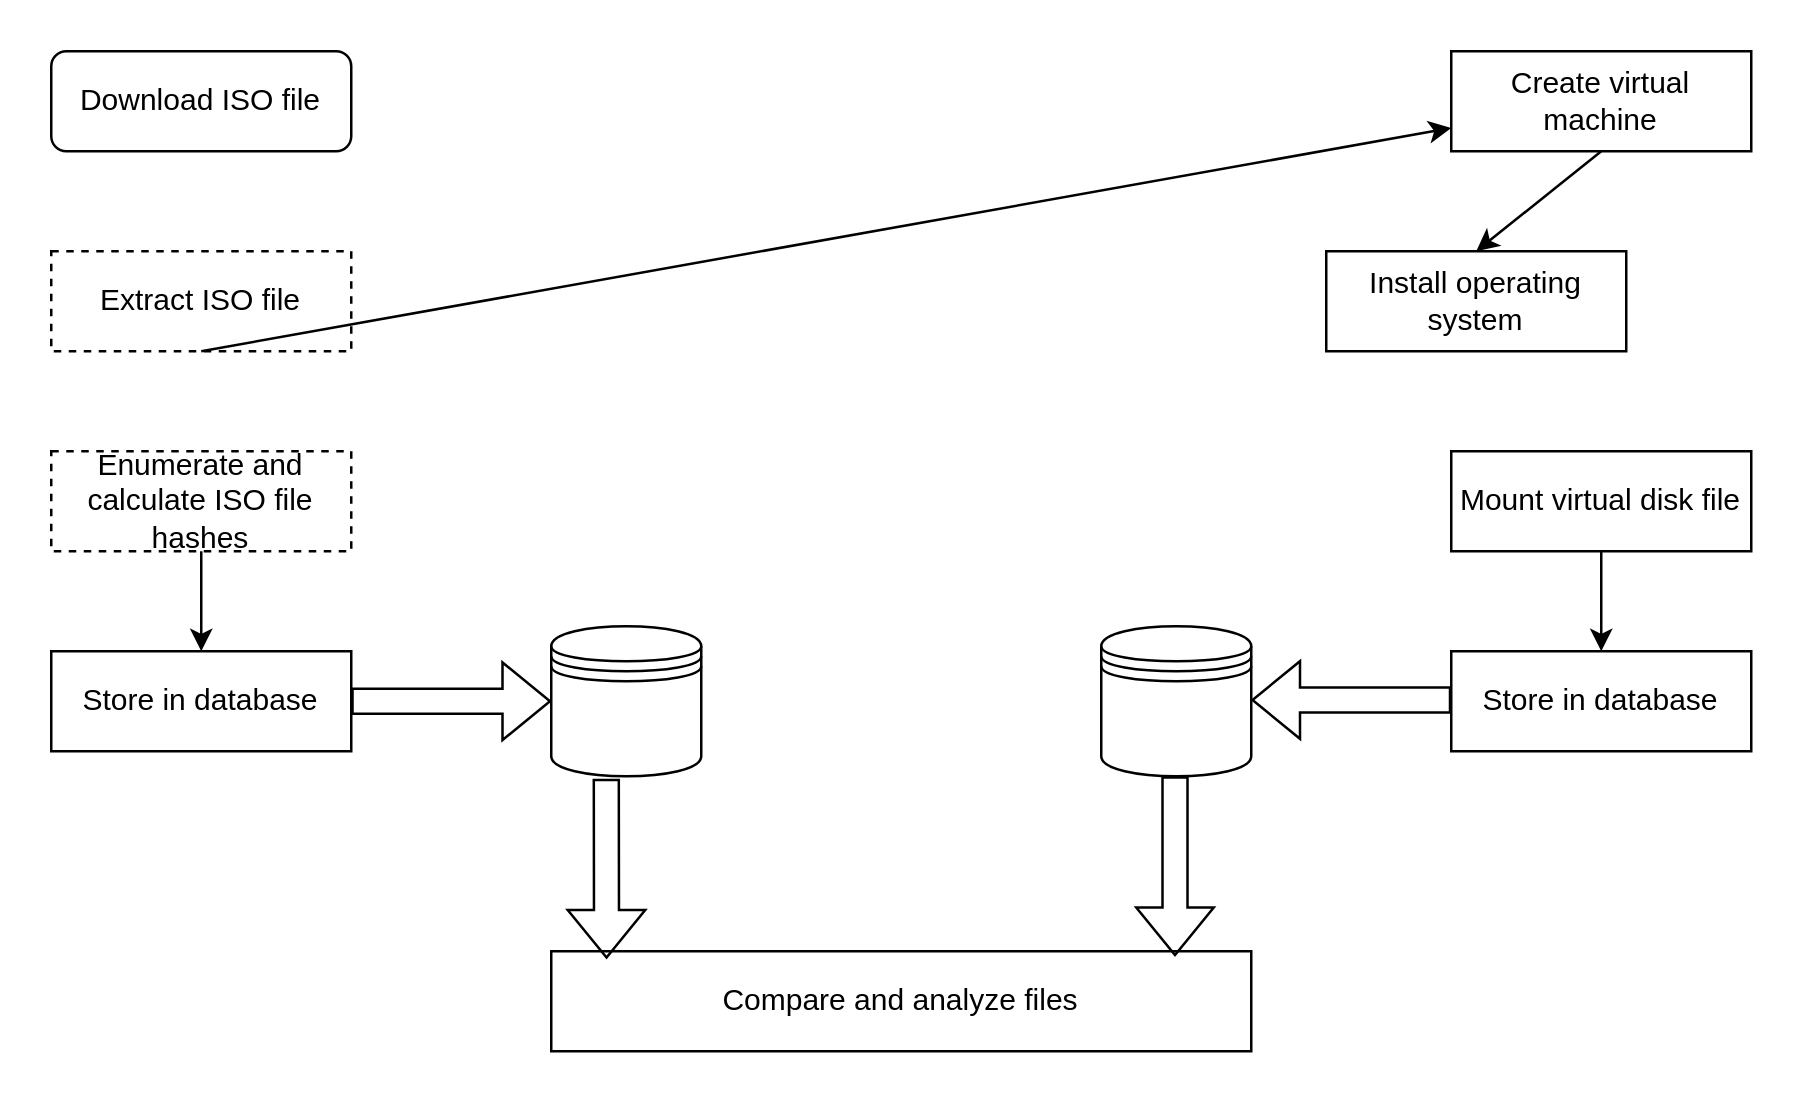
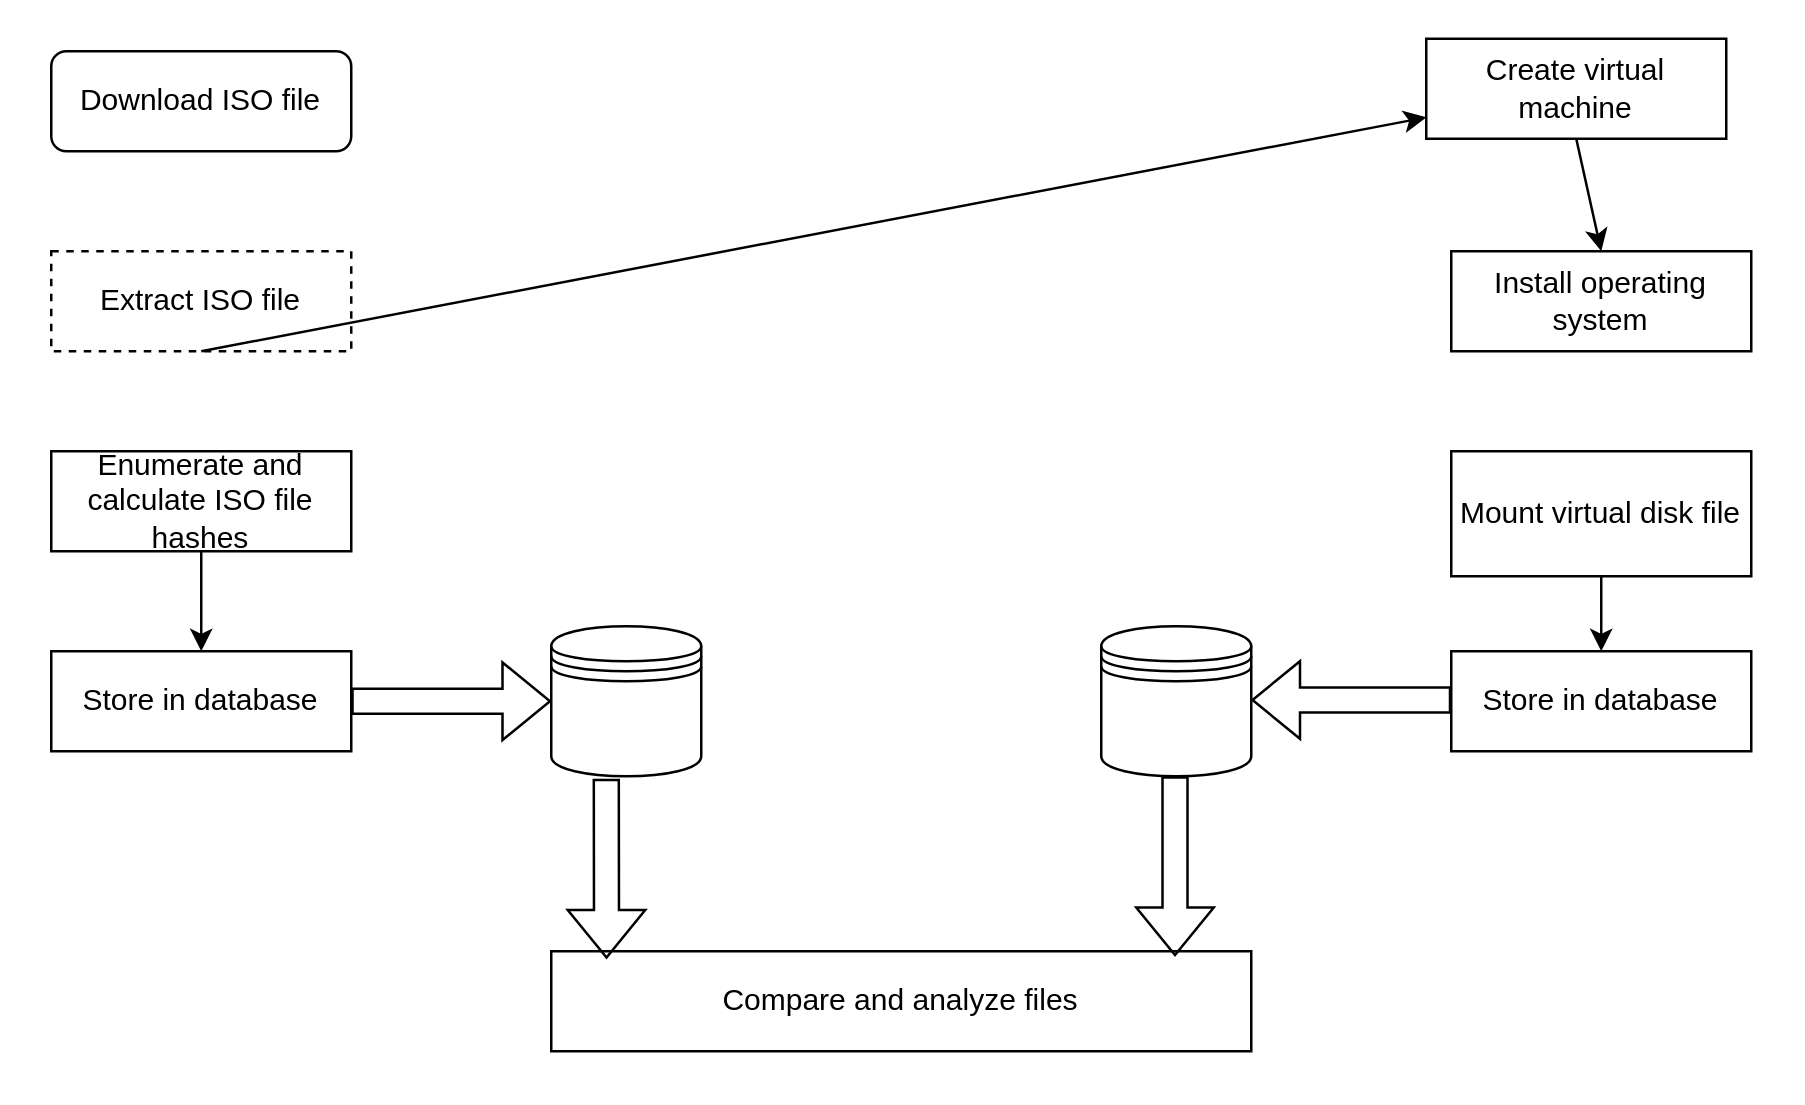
(1601, 101) -> (1576, 89)
(1476, 301) -> (1601, 301)
(201, 501) -> (201, 501)
(1601, 501) -> (1601, 514)
